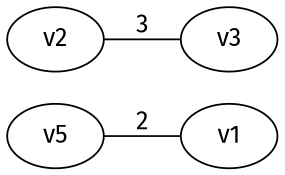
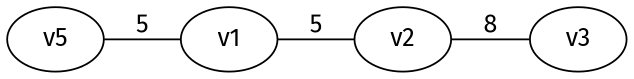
(142, 26) -> (491, 26)
none -> (316, 39)
(142, 123) -> (142, 26)
